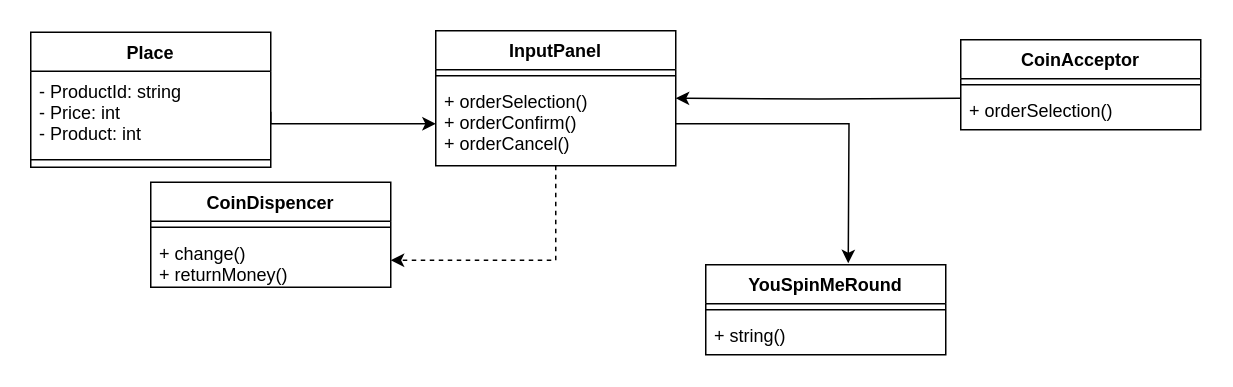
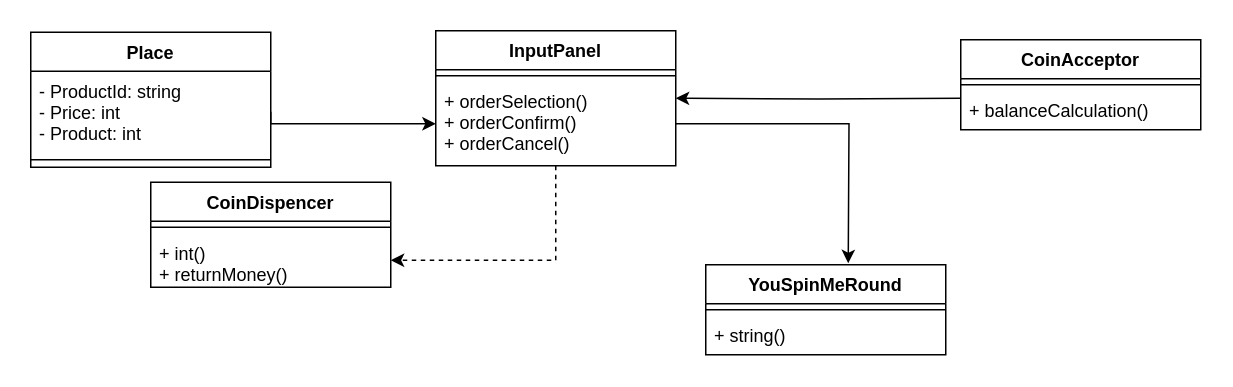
(1053, 111) -> (1068, 111)
(207, 254) -> (190, 254)
